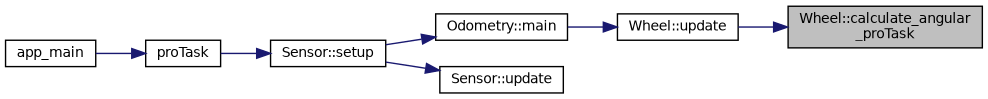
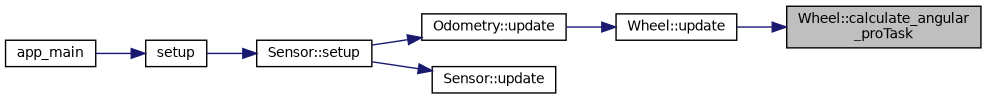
(502, 27) -> (494, 27)
(183, 53) -> (176, 53)
